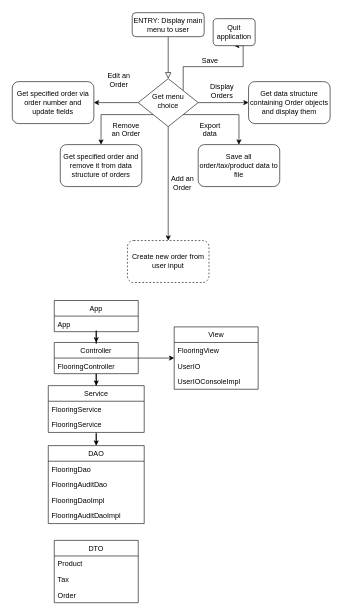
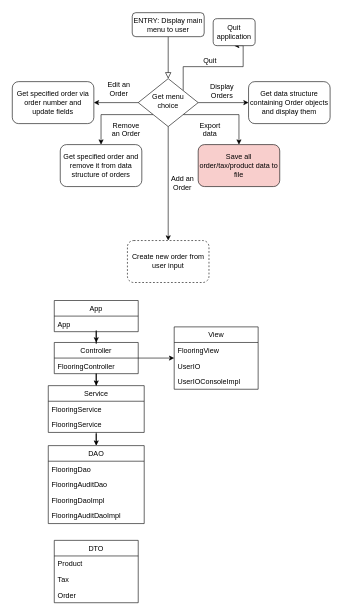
(210, 60) -> (210, 60)
(119, 80) -> (119, 89)
(239, 165) -> (239, 165)
